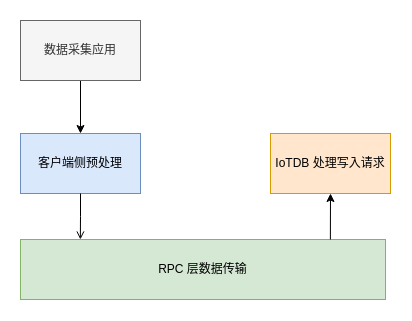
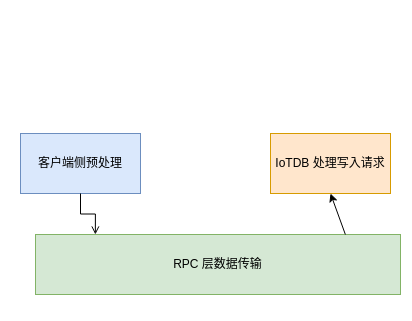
(81, 51) -> none
(81, 104) -> none
(203, 270) -> (218, 265)
